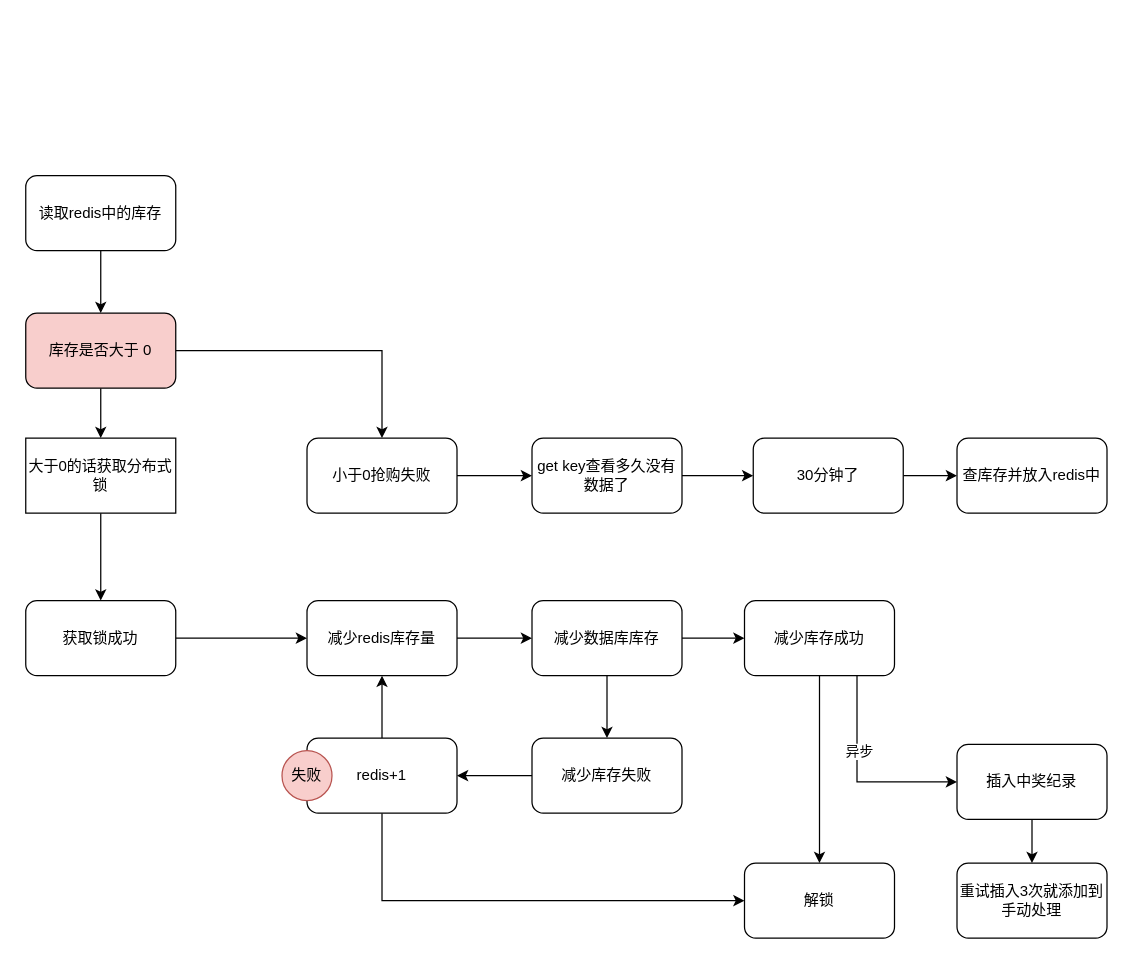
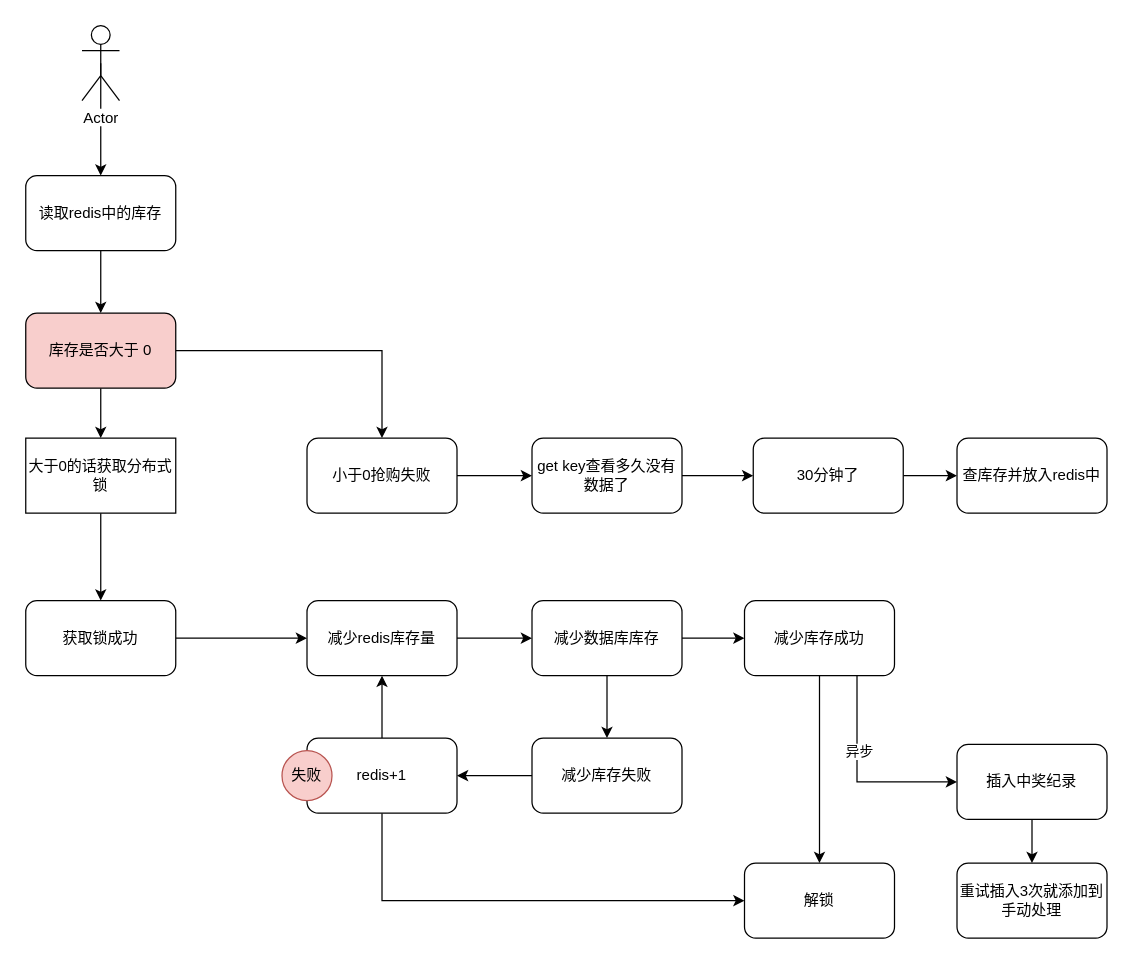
none -> (101, 63)
none -> (101, 123)
